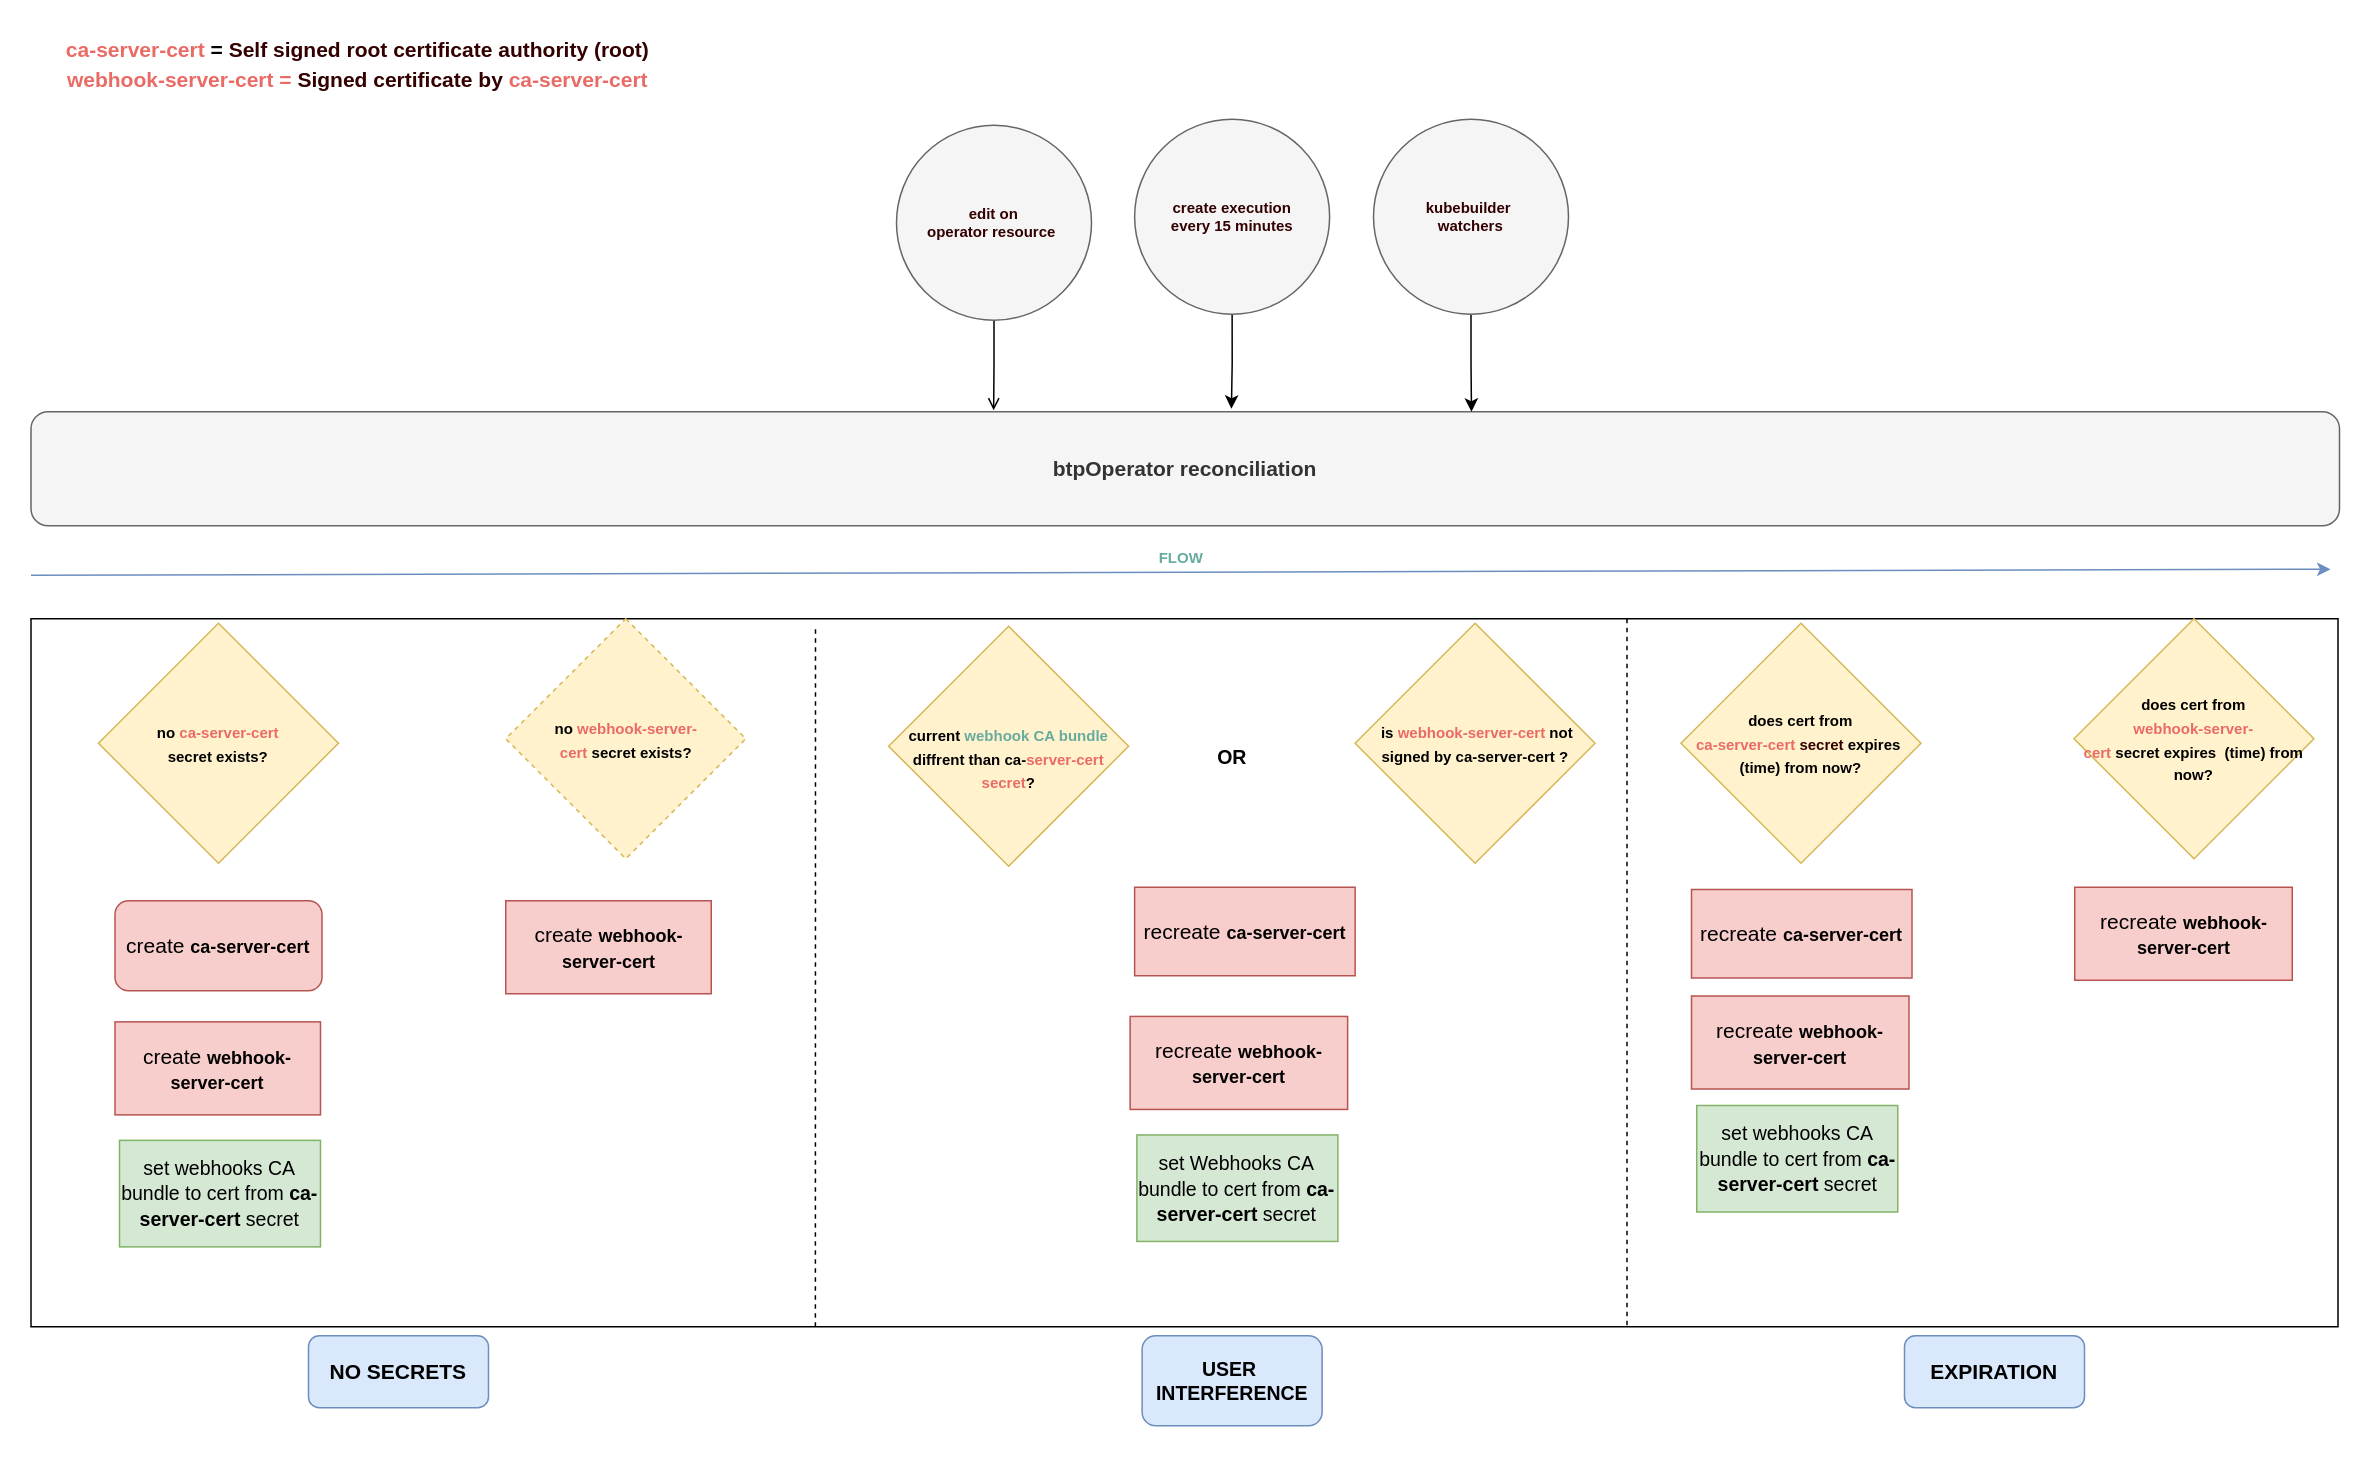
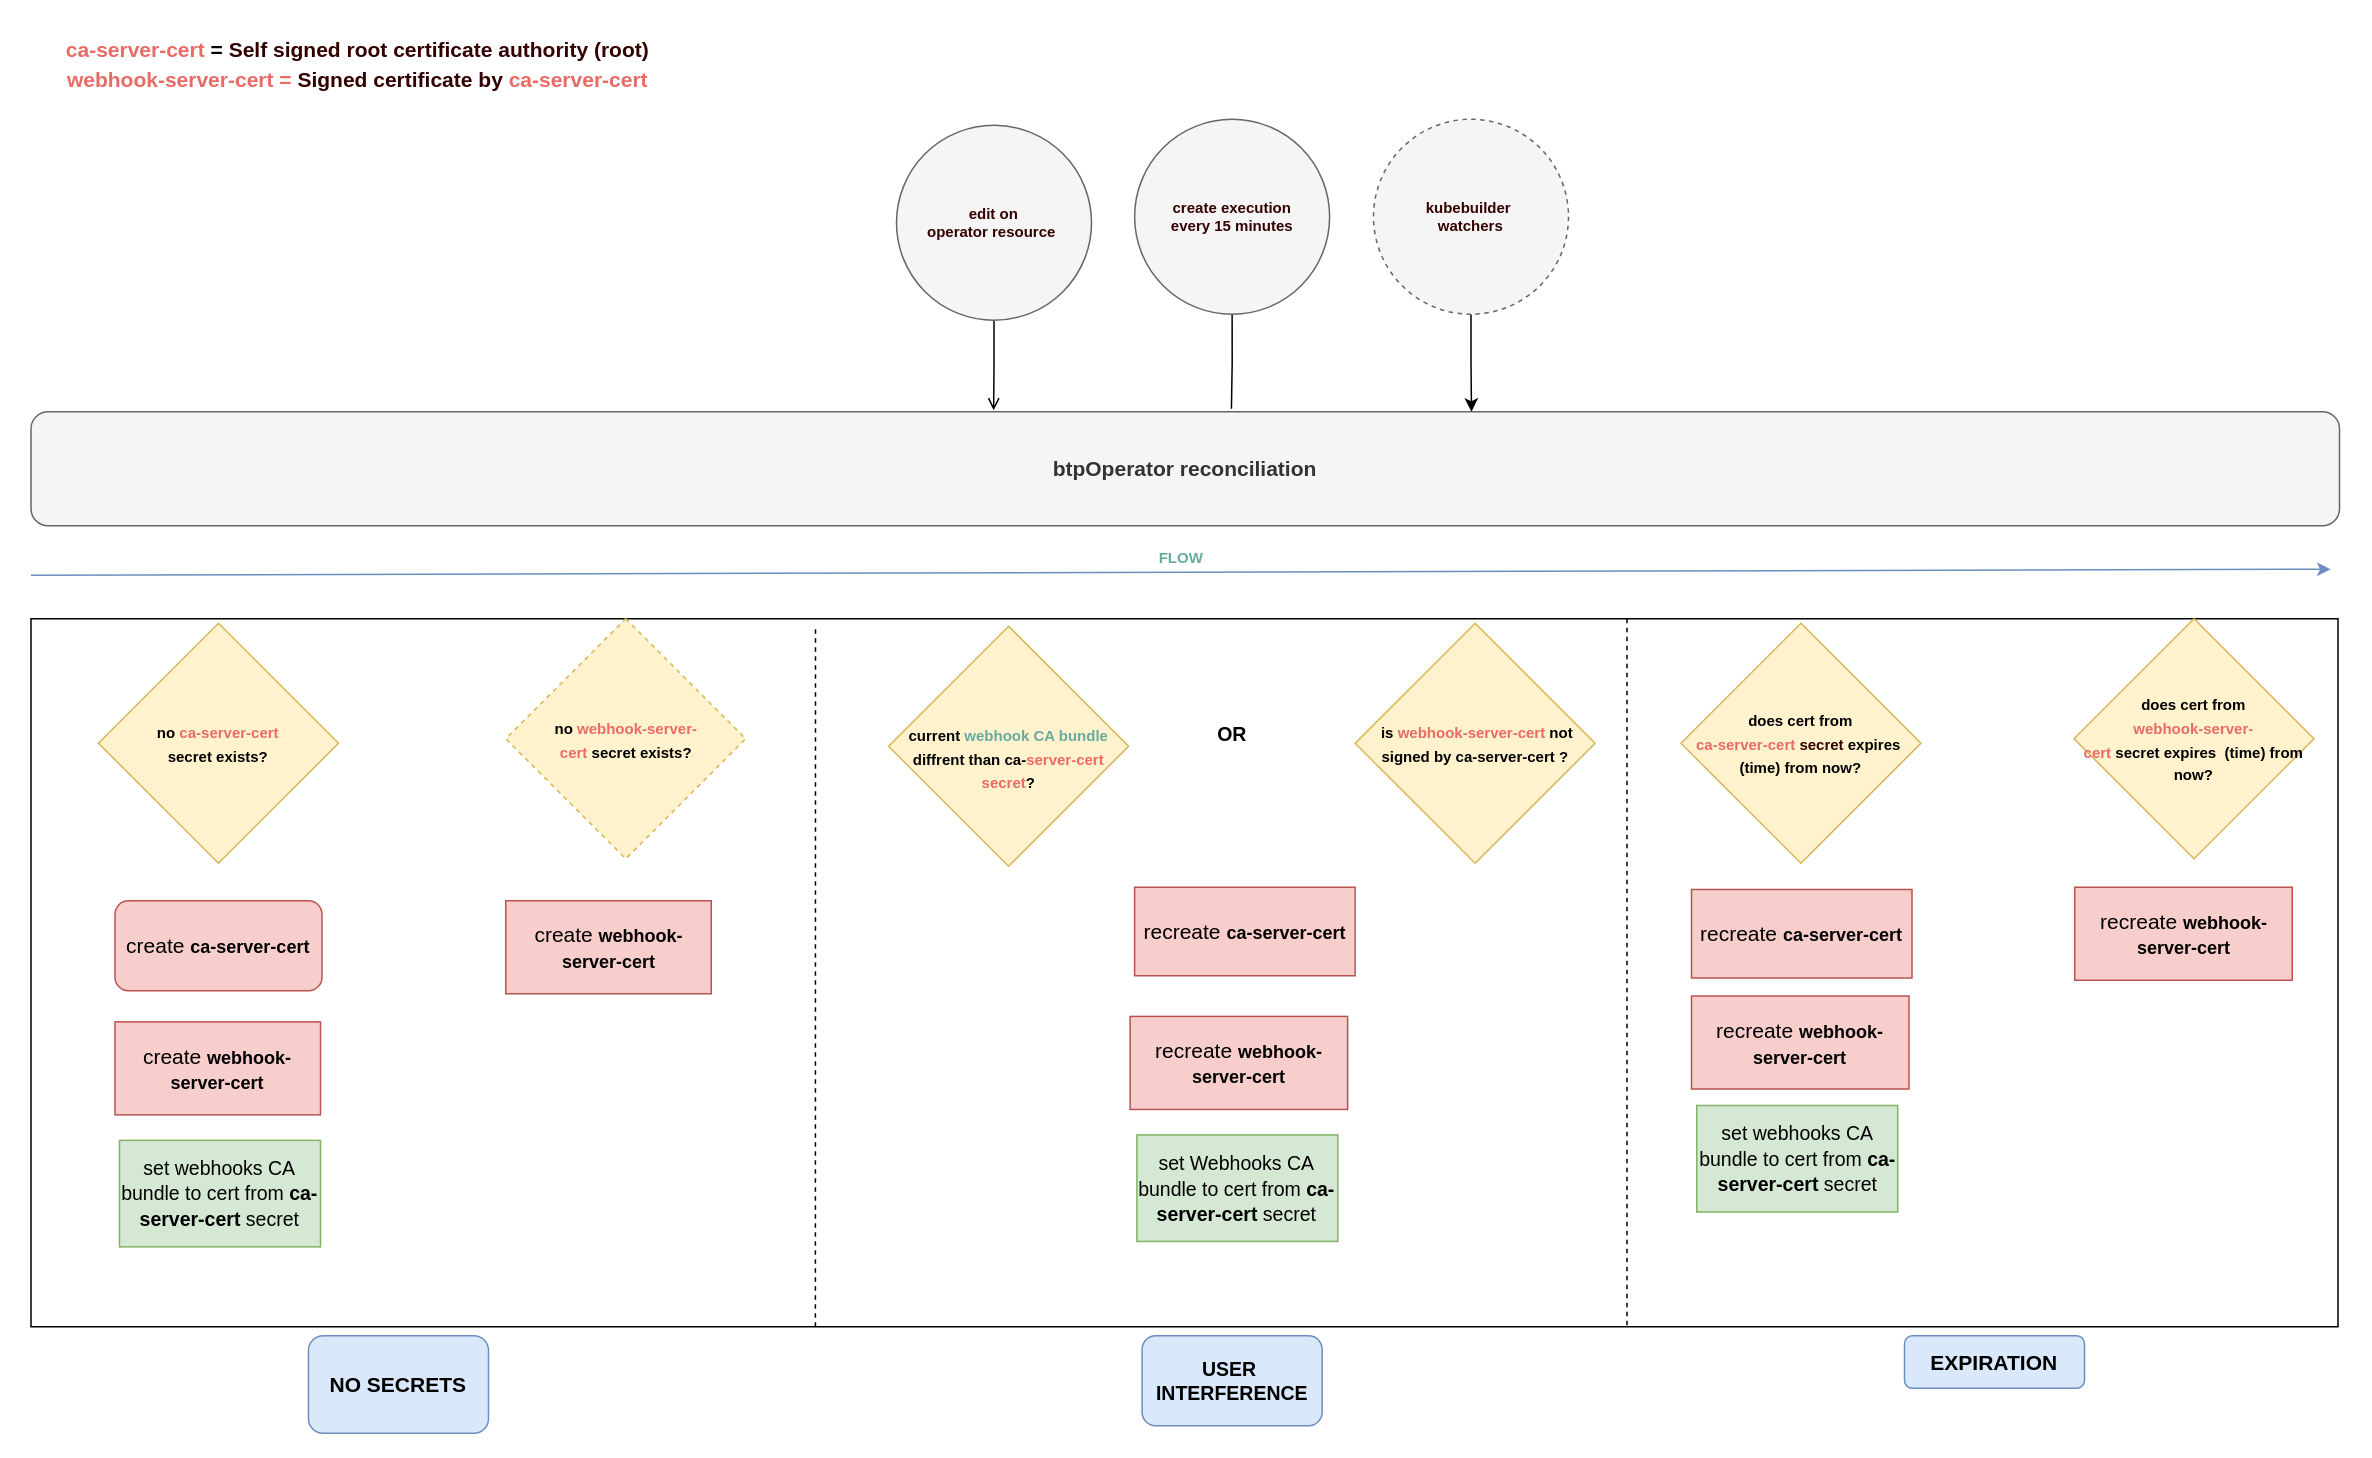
(1471, 217) -> (1471, 217)
(1231, 397) -> (1231, 401)
(1232, 757) -> (1232, 734)
(398, 1372) -> (398, 1385)
(1994, 1372) -> (1994, 1362)
